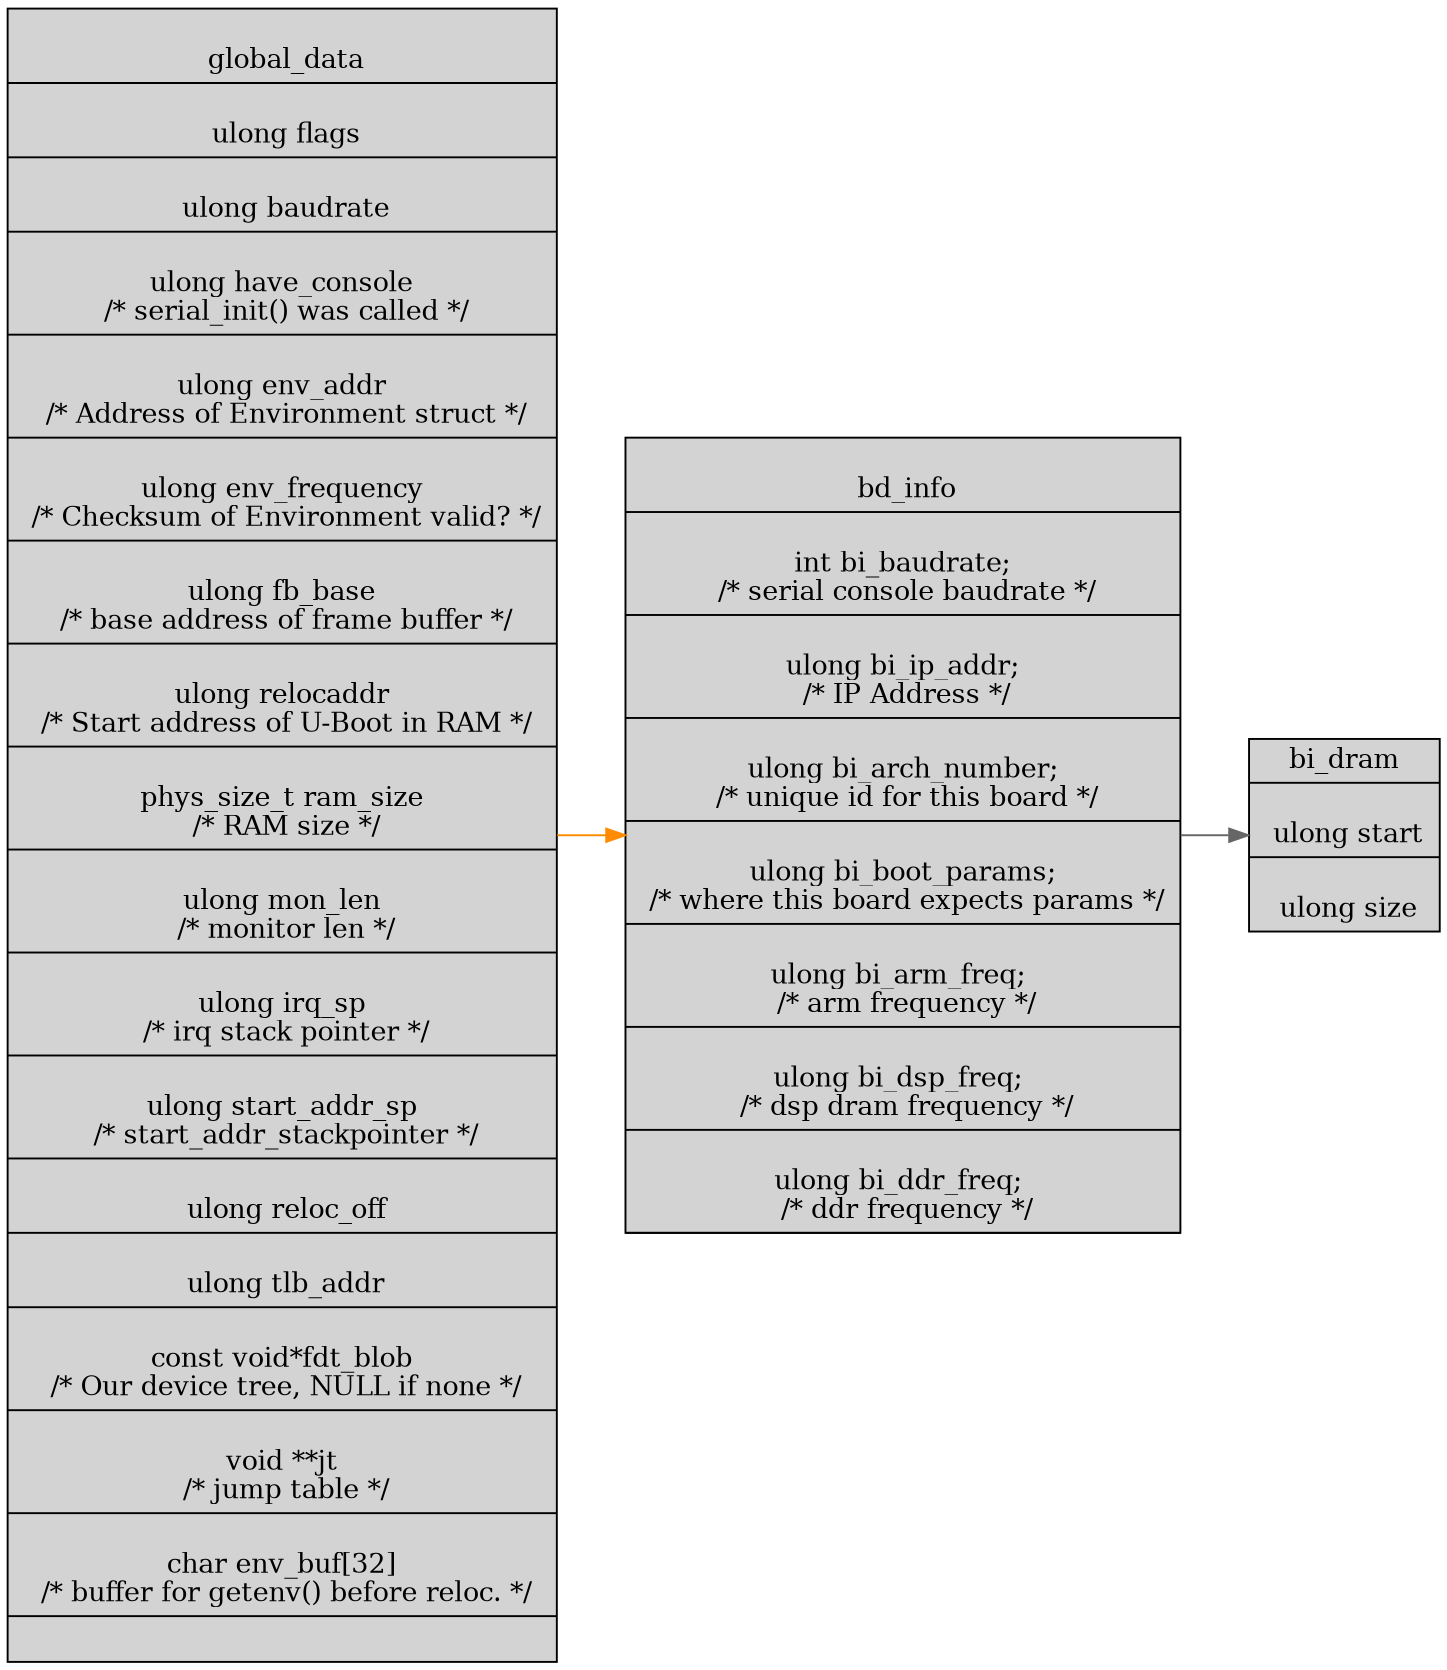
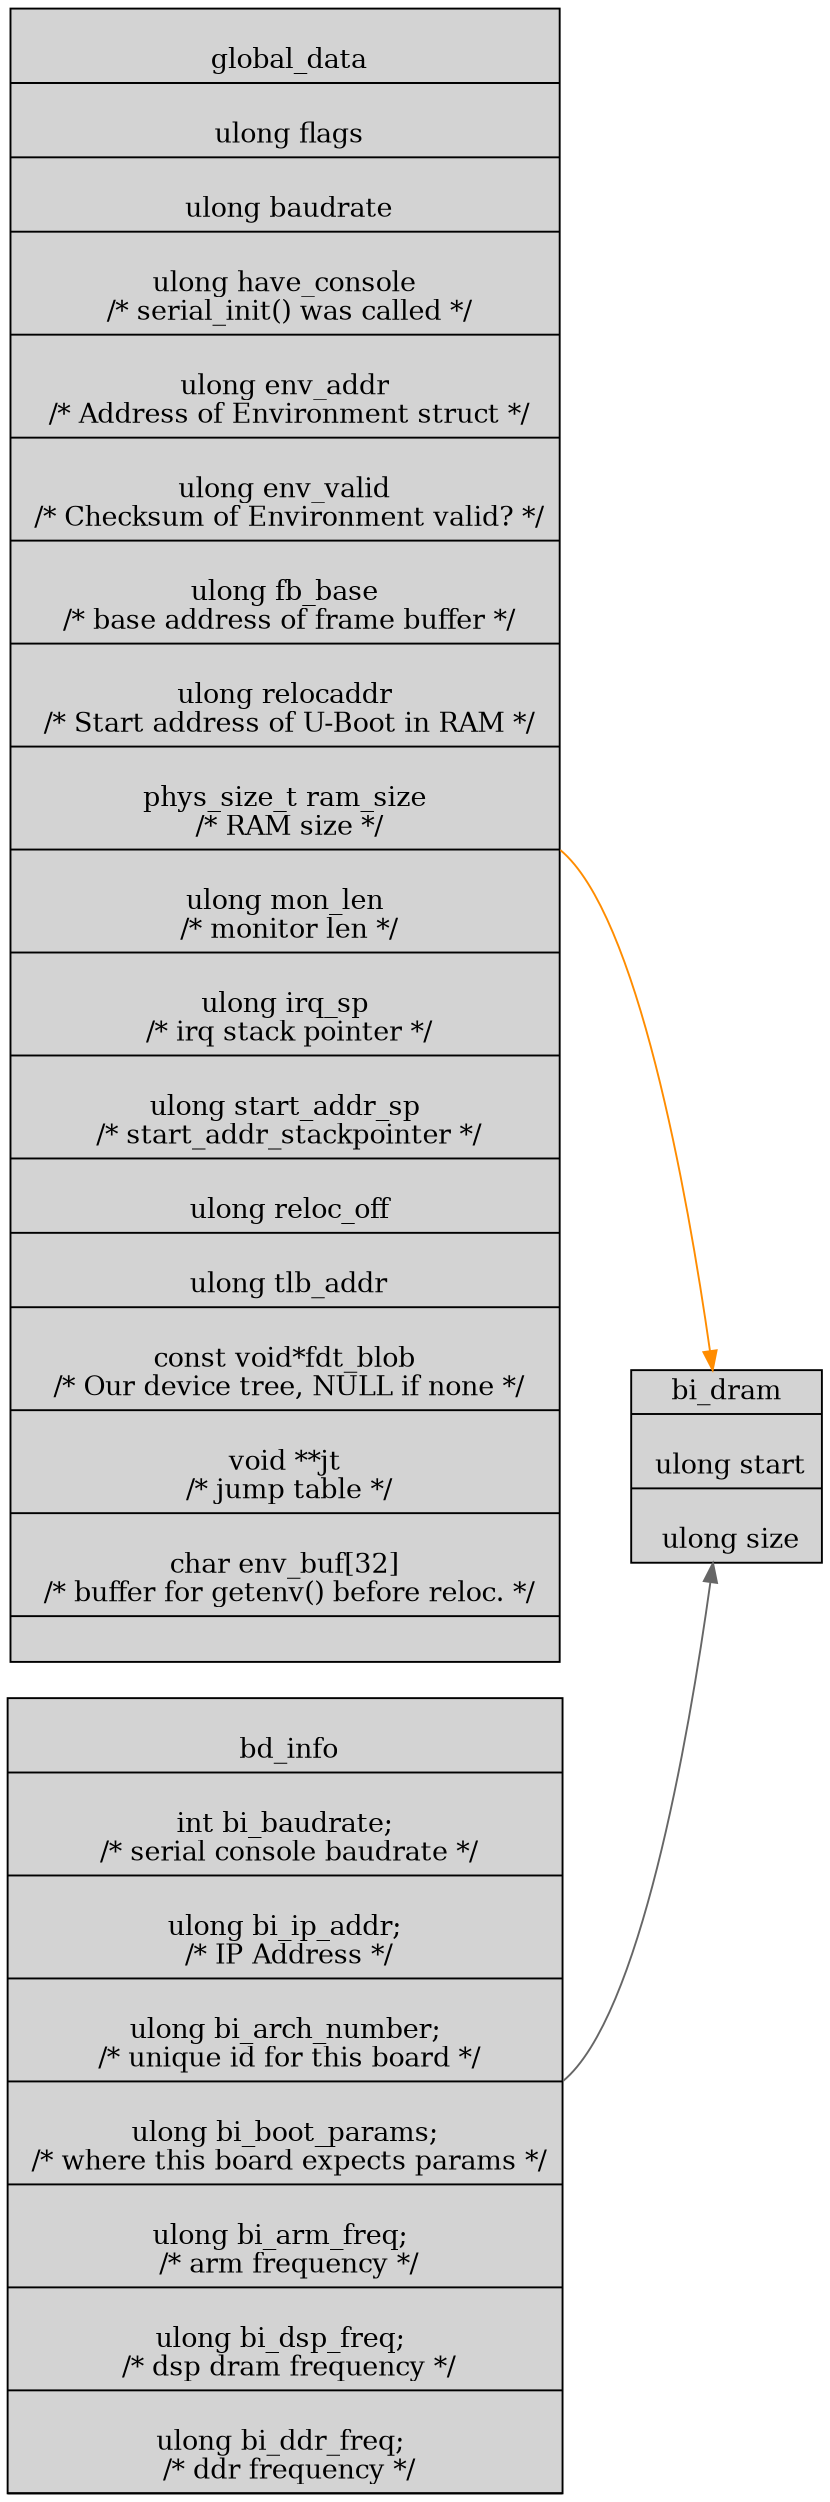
(282, 489) -> (285, 489)
(582, 835) -> (662, 1091)
